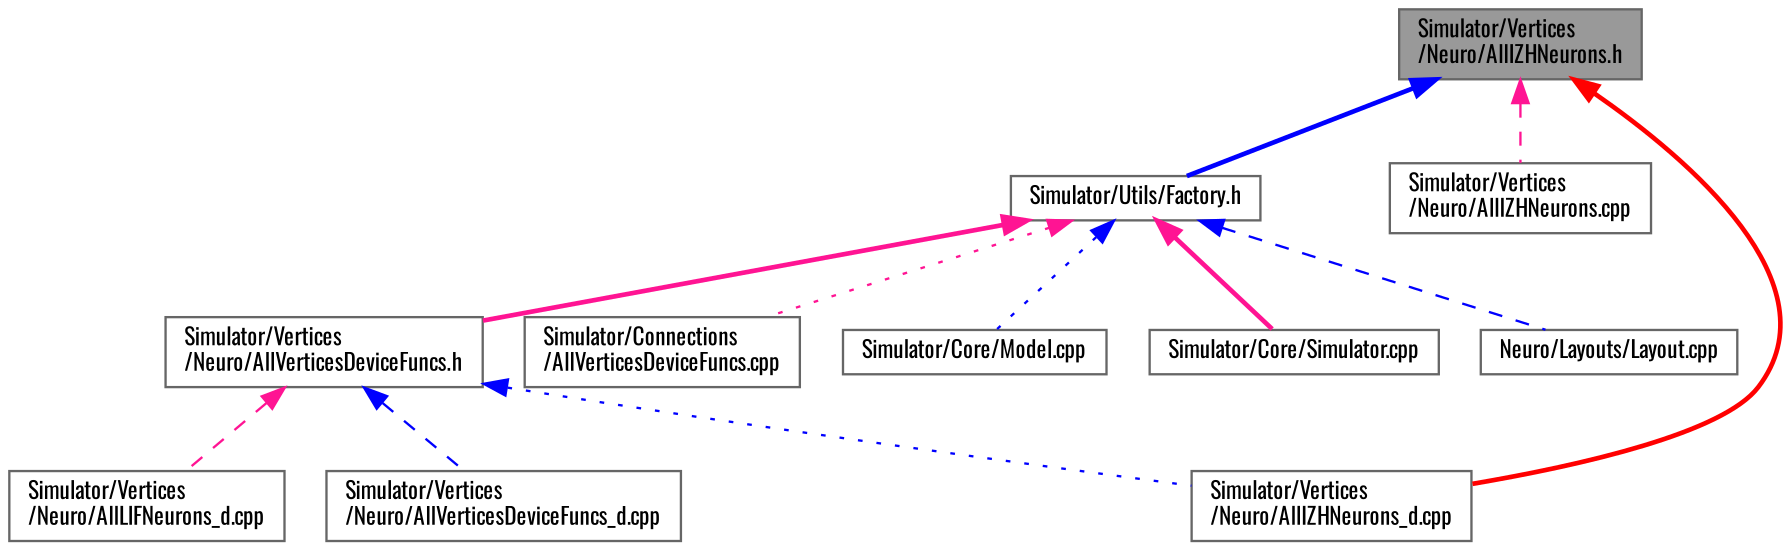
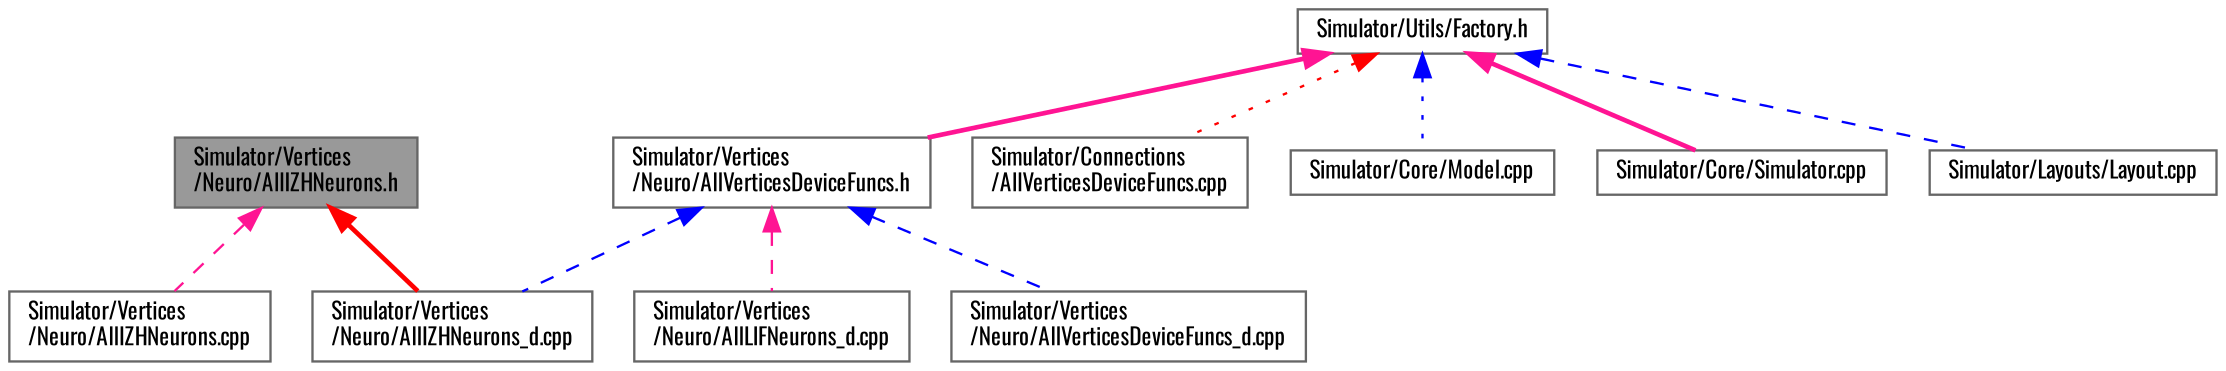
(1300, 132) -> none
(908, 272) -> (1270, 100)
(1609, 352) -> (2073, 173)
(849, 439) -> (601, 255)
